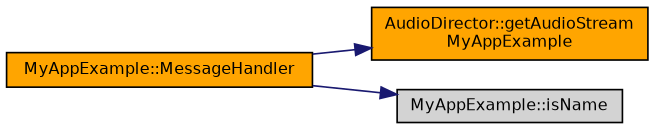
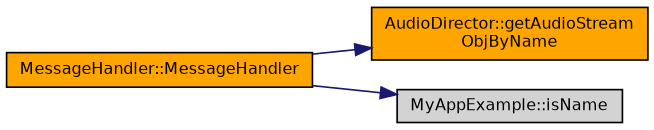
(510, 34) -> (510, 34)
(160, 70) -> (160, 70)
